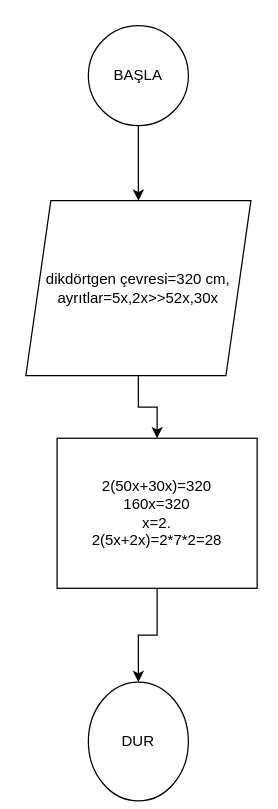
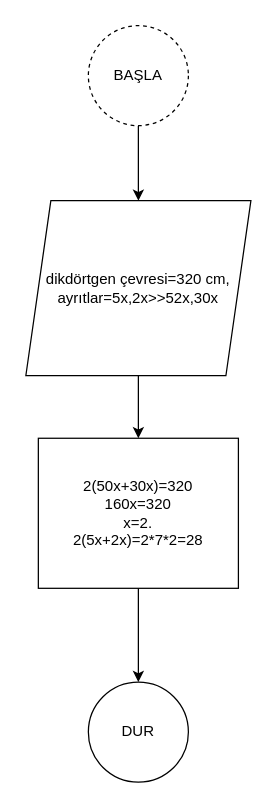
(138, 76) -> (138, 76)
(157, 513) -> (138, 513)
(138, 741) -> (138, 732)
